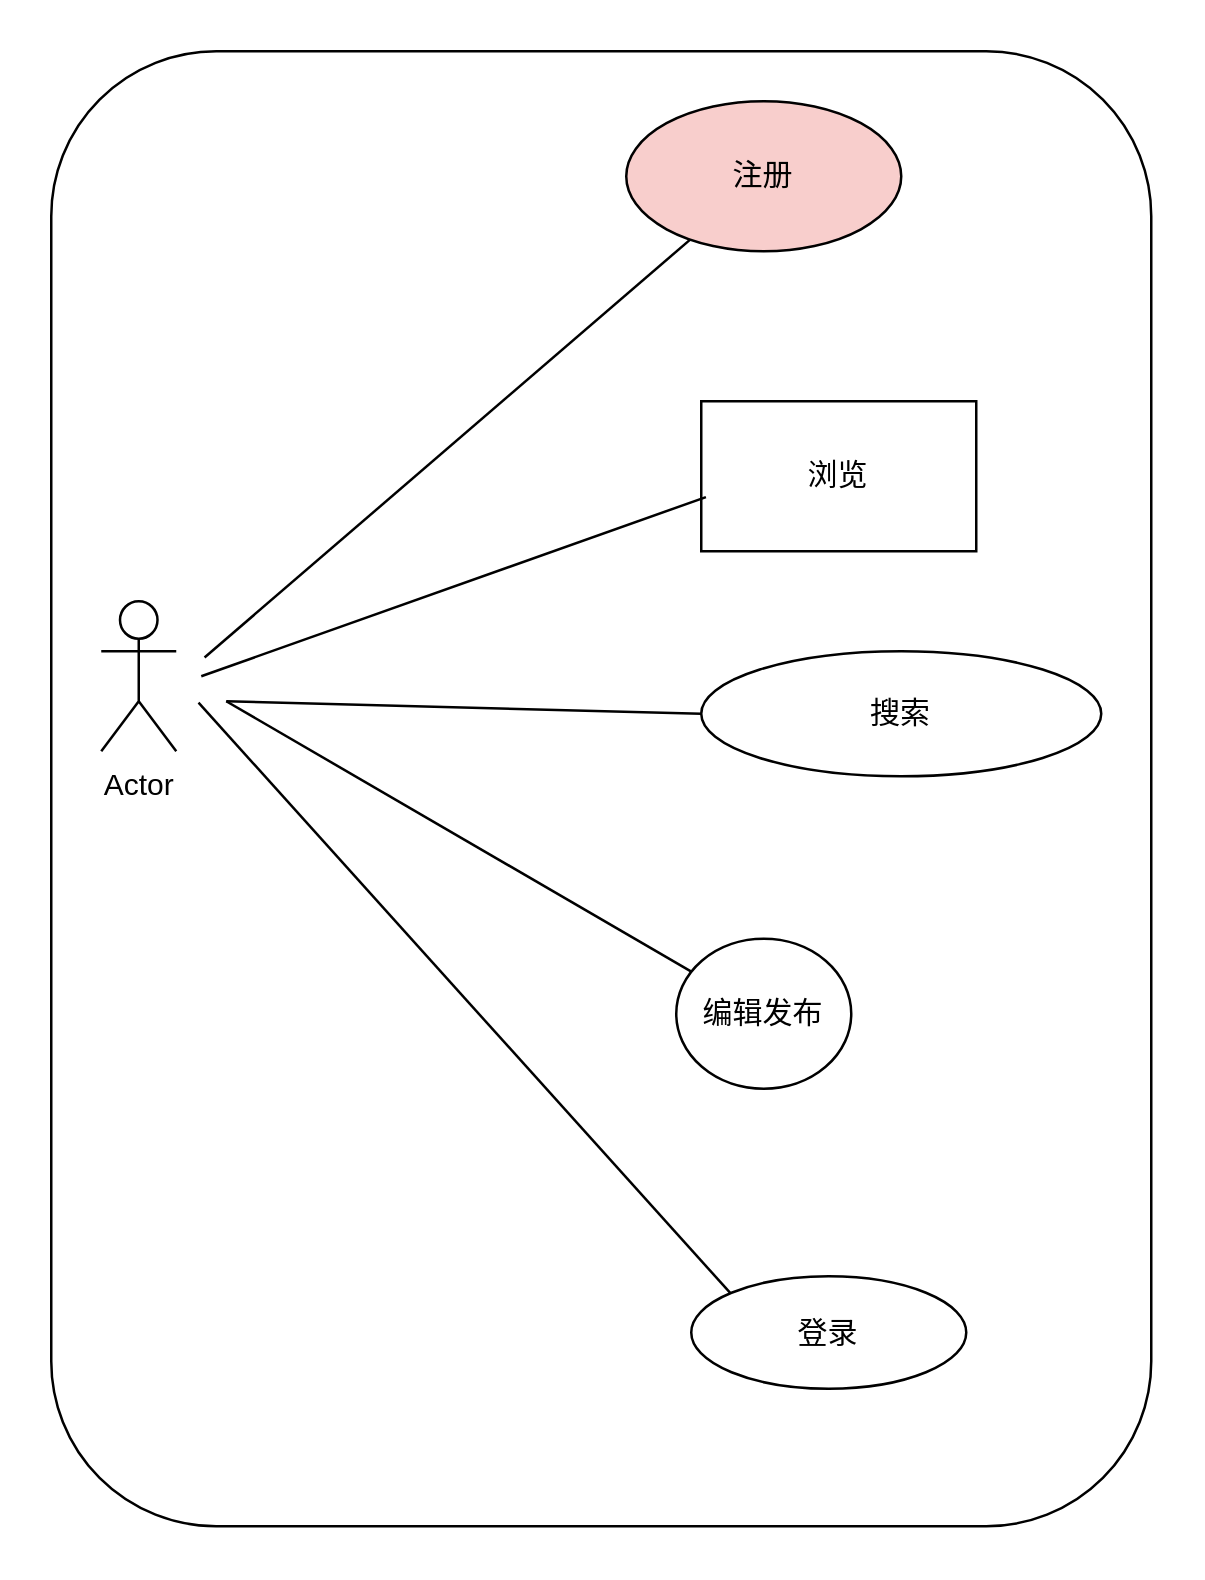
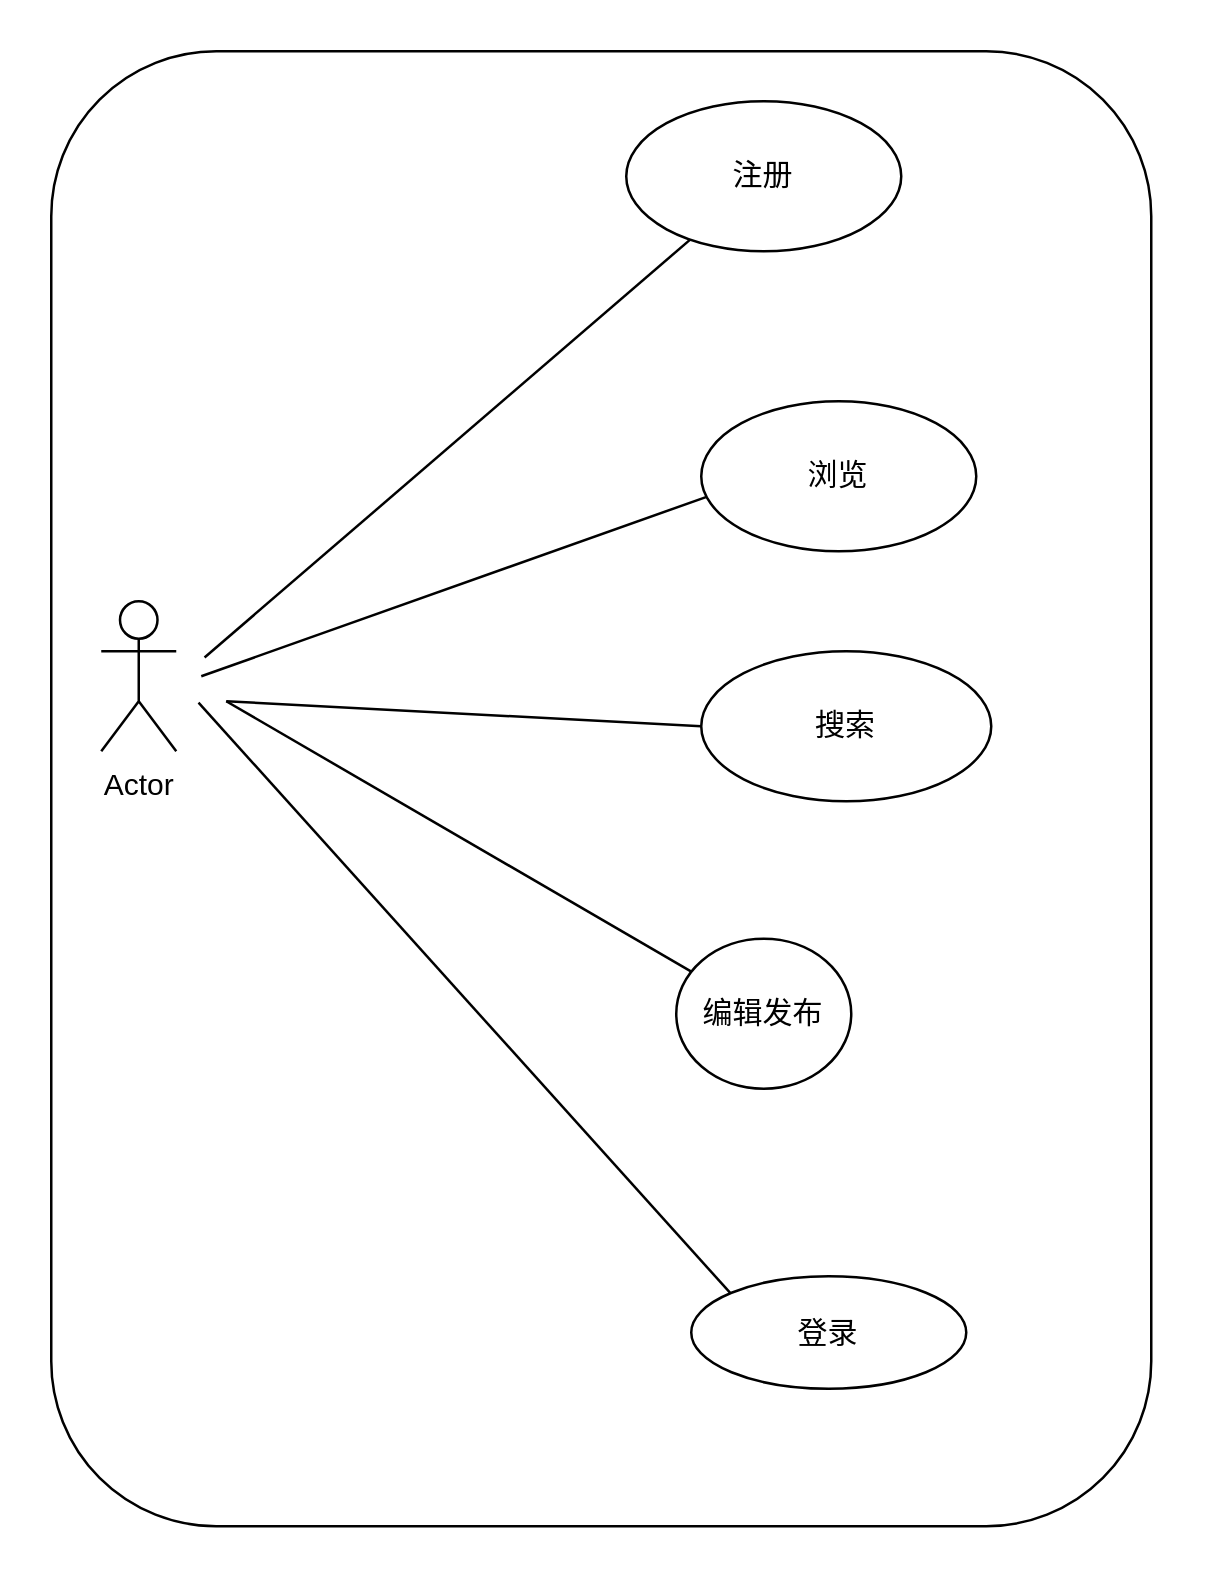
(764, 176) -> (764, 176)
(839, 476) -> (839, 476)
(901, 714) -> (846, 726)
